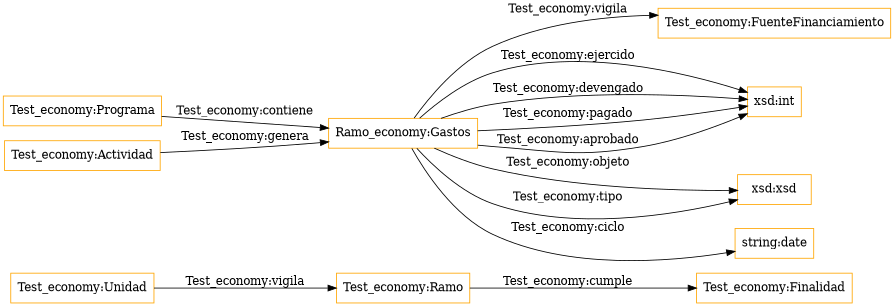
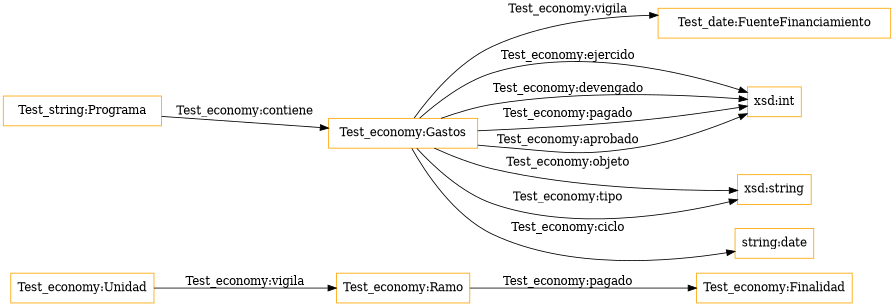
(774, 23) -> (774, 23)
(82, 111) -> (82, 111)
(403, 133) -> (403, 133)
(82, 156) -> none
(774, 190) -> (774, 190)
(568, 282) -> (568, 282)
